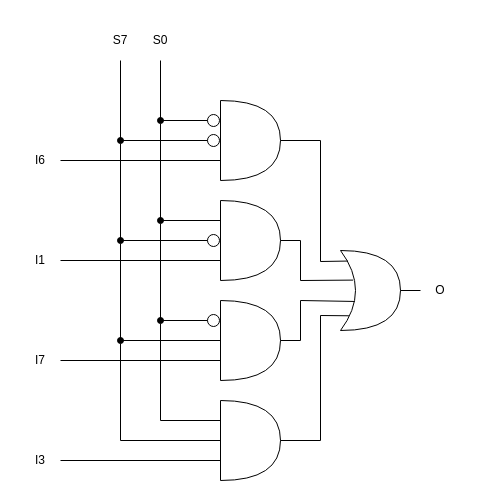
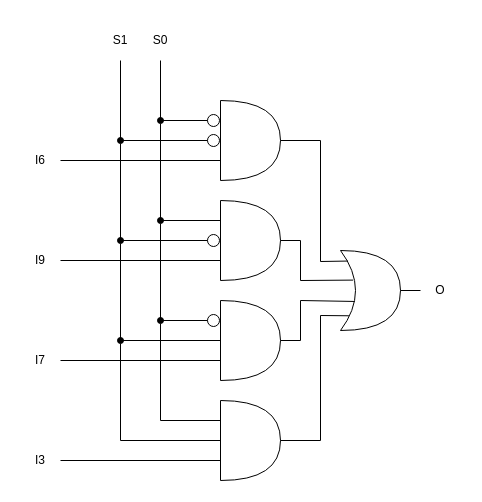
(121, 41) -> (121, 41)
(41, 261) -> (41, 261)
